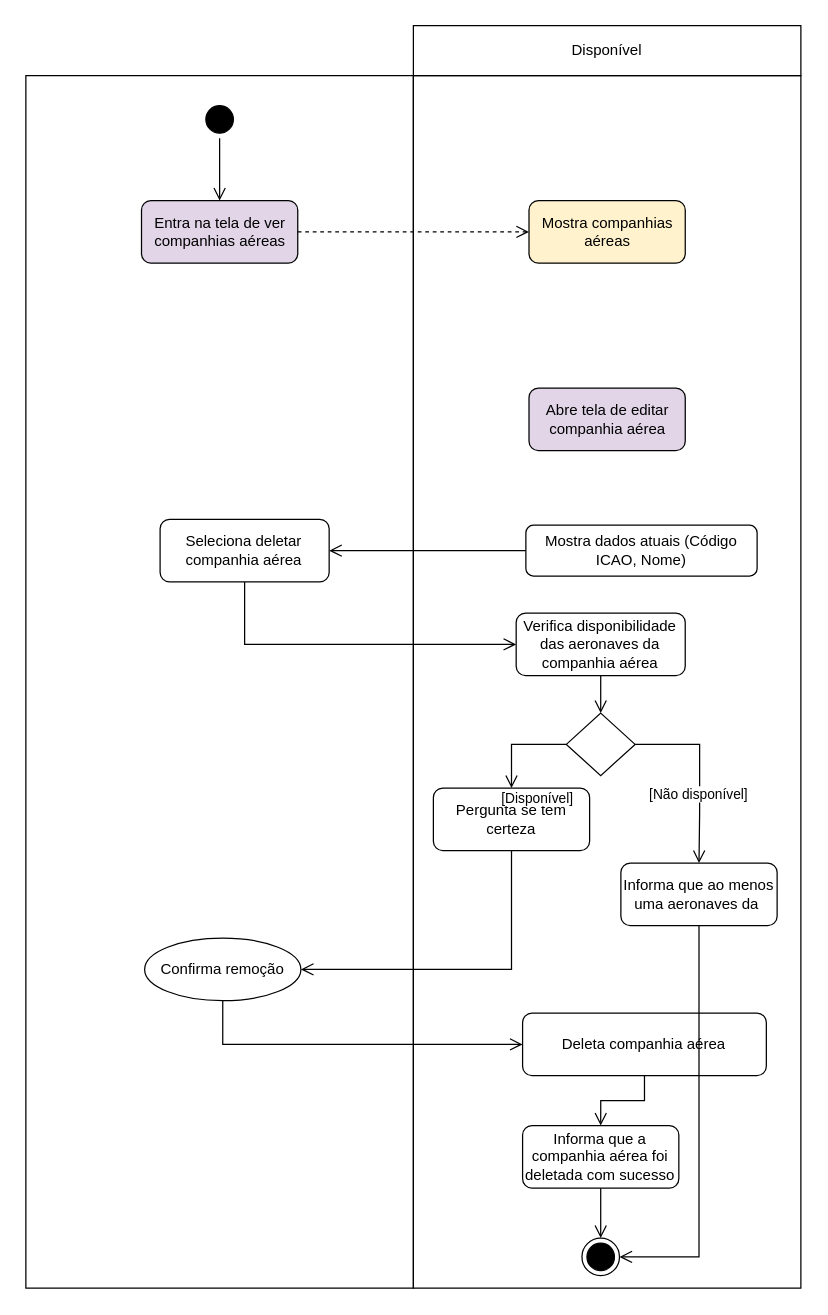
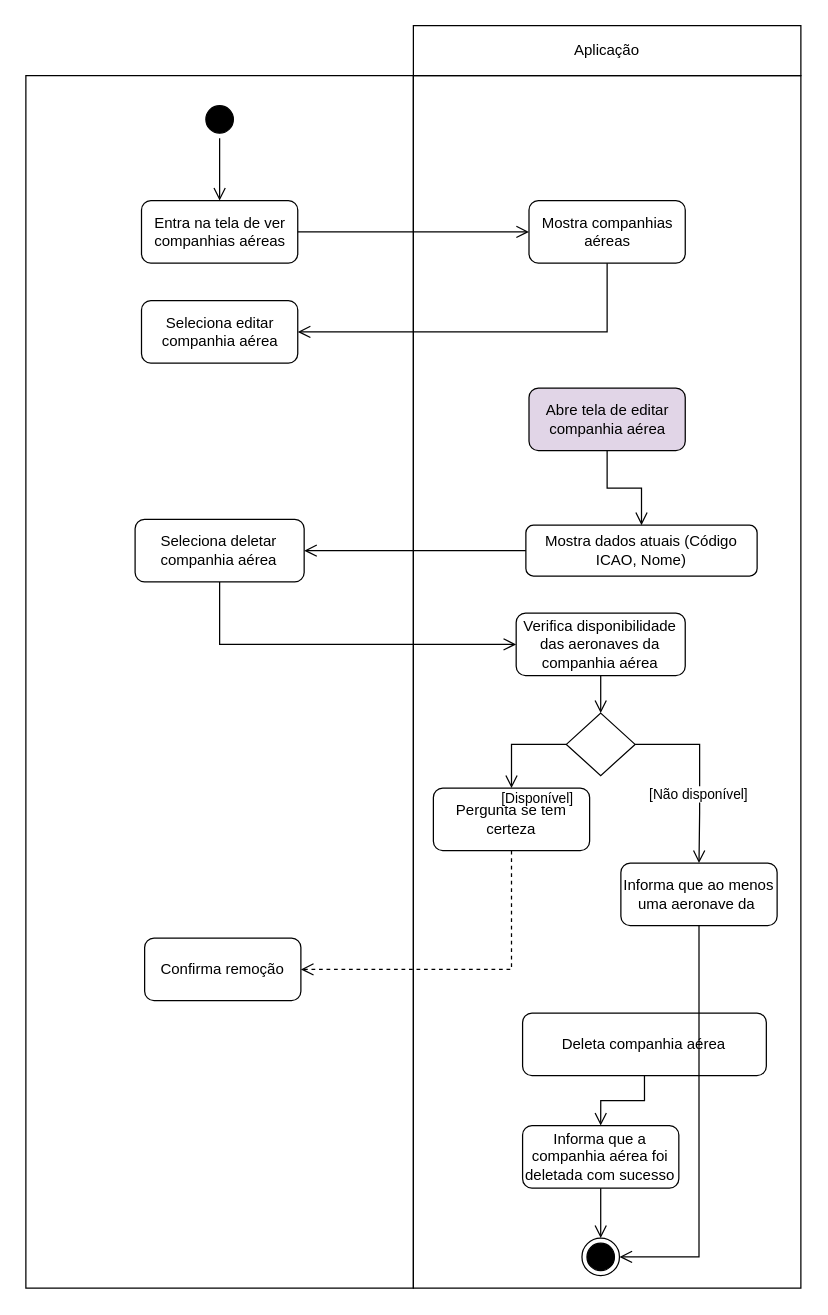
(607, 51) -> (607, 51)
(219, 232) -> (219, 232)
(412, 232) -> (412, 232)
(607, 232) -> (607, 232)
none -> (219, 332)
none -> (488, 332)
none -> (622, 488)
(244, 551) -> (219, 551)
(699, 894) -> (699, 894)
(223, 969) -> (223, 969)
(467, 969) -> (467, 969)
(350, 1044) -> none
